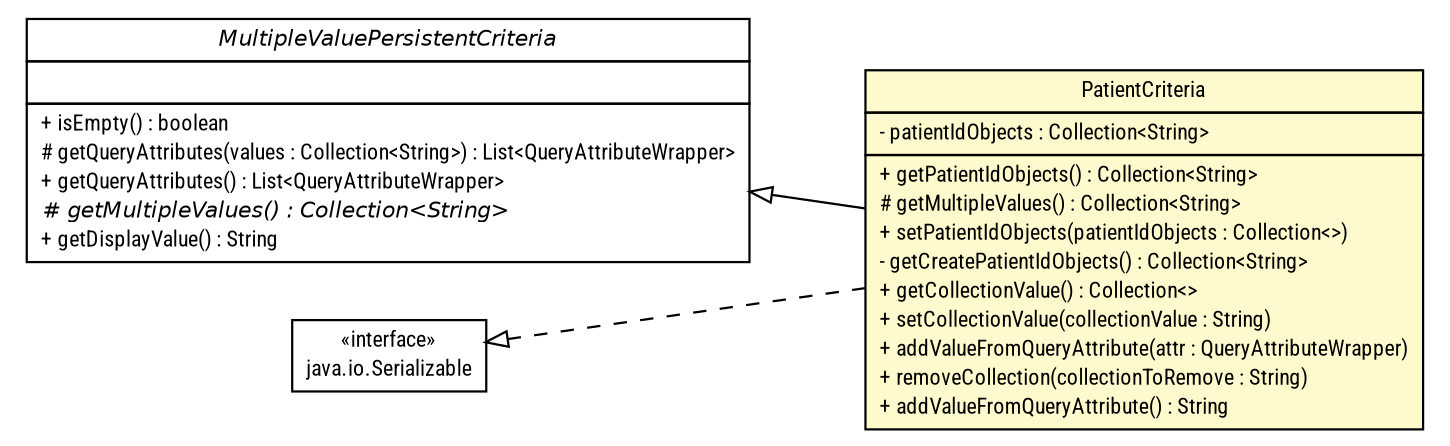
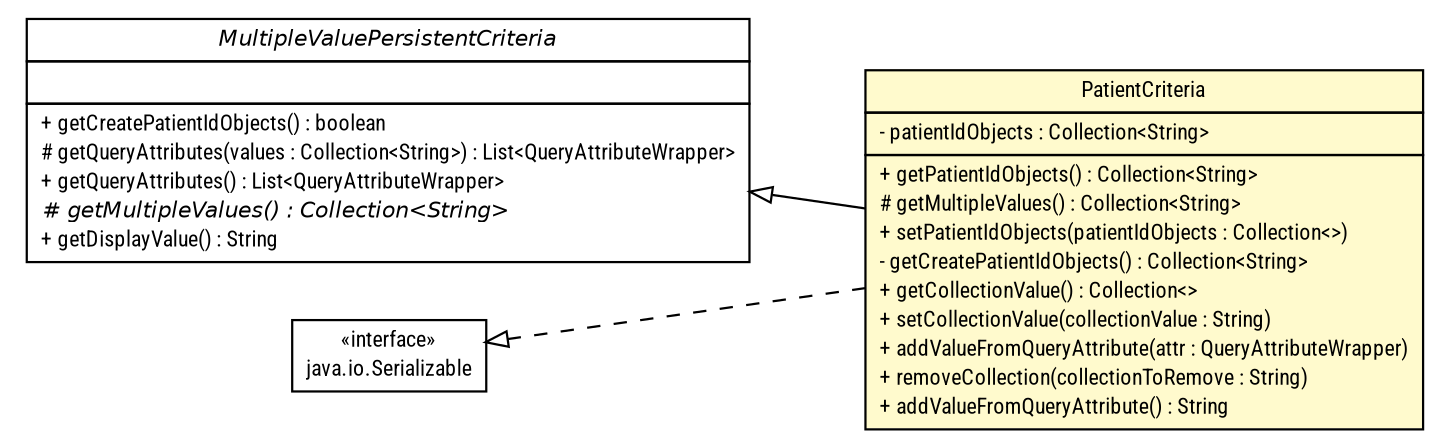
(135, 124) -> (214, 124)
